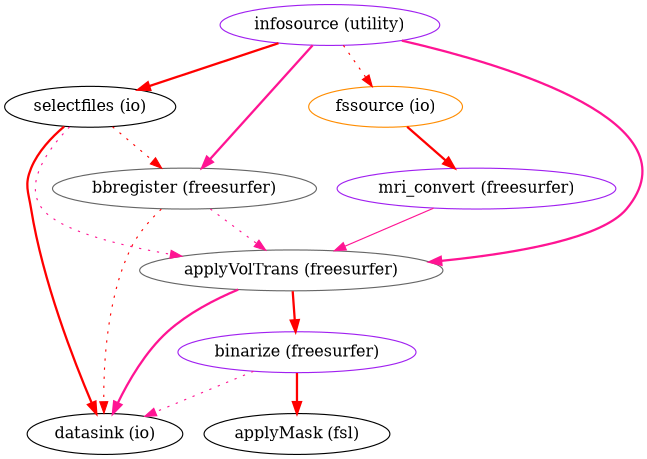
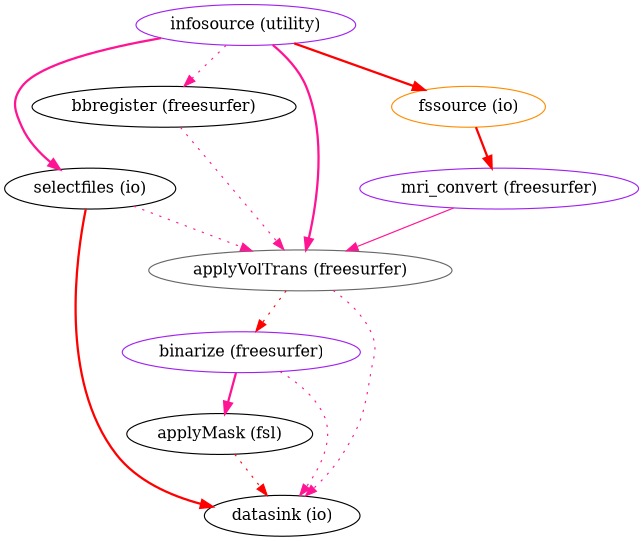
(354, 61) -> (354, 65)
(214, 65) -> (46, 69)
(261, 102) -> (209, 62)
(133, 144) -> none
(184, 189) -> (164, 107)
(114, 299) -> (248, 470)
(294, 306) -> (274, 307)
(166, 333) -> (368, 389)
(297, 388) -> (232, 388)
